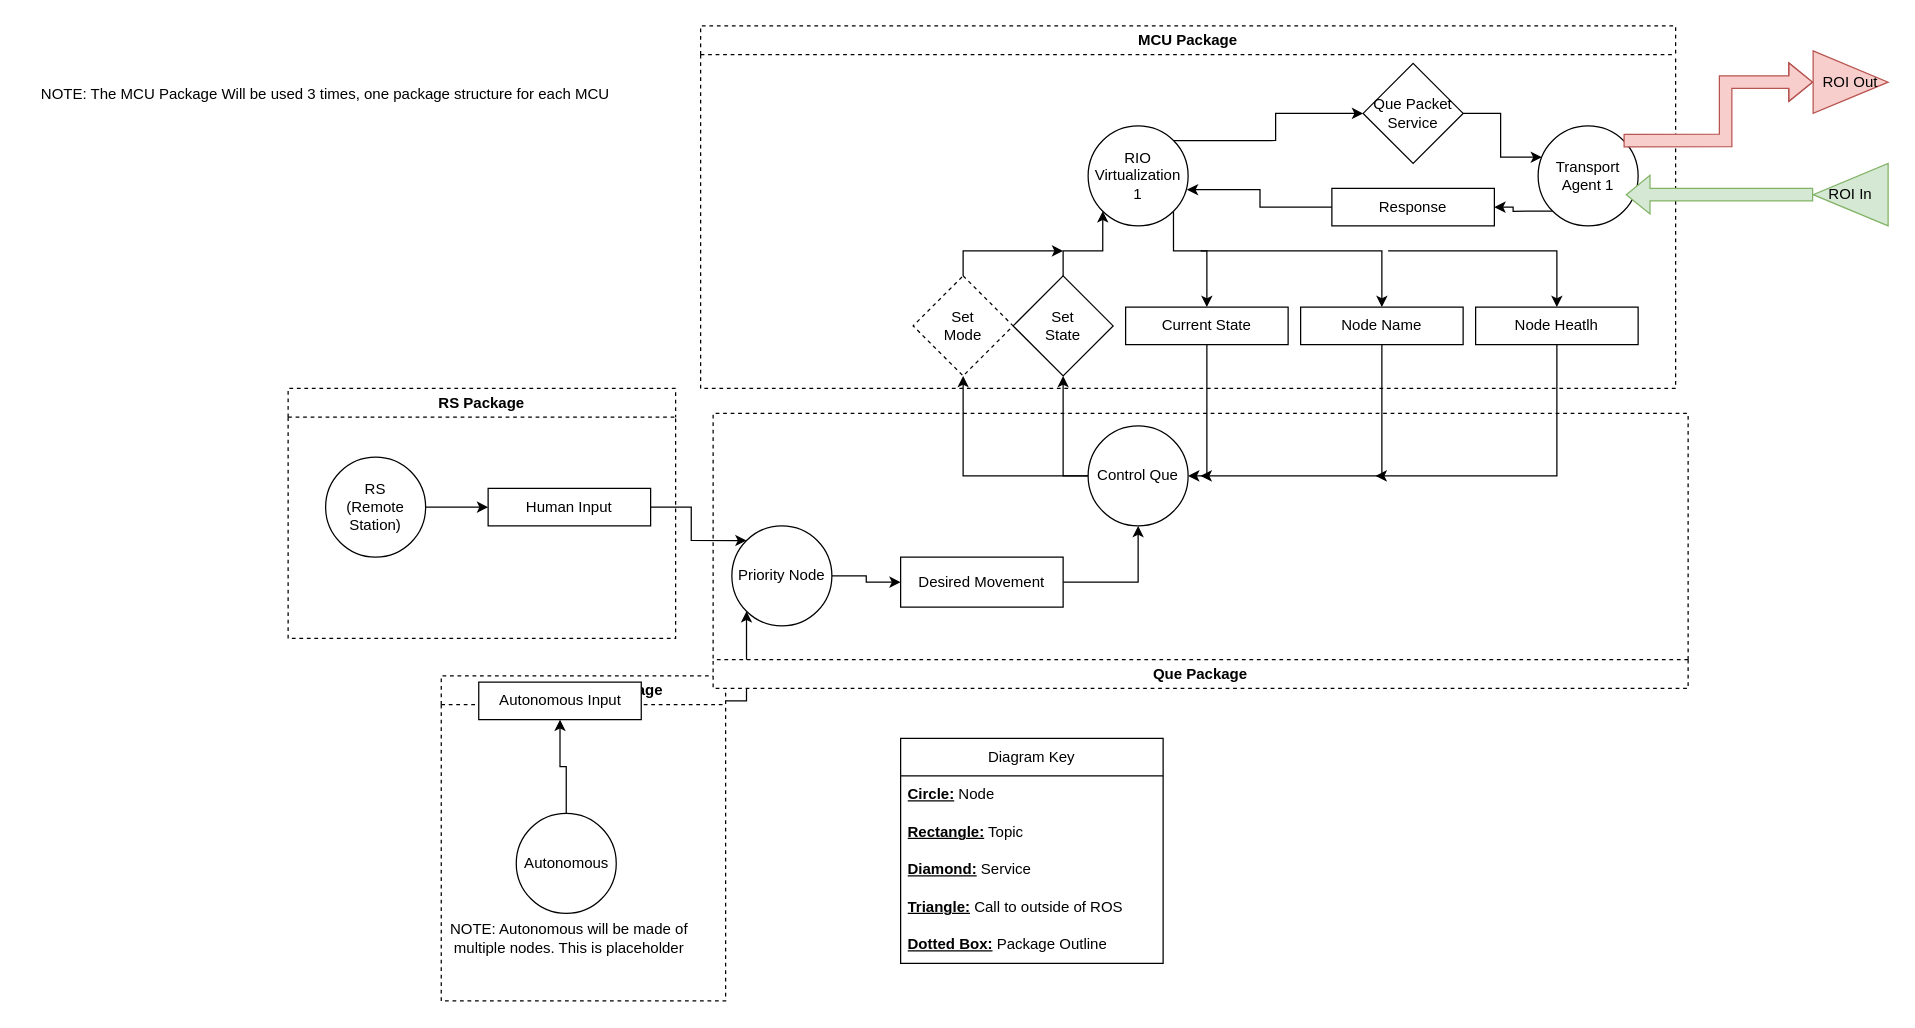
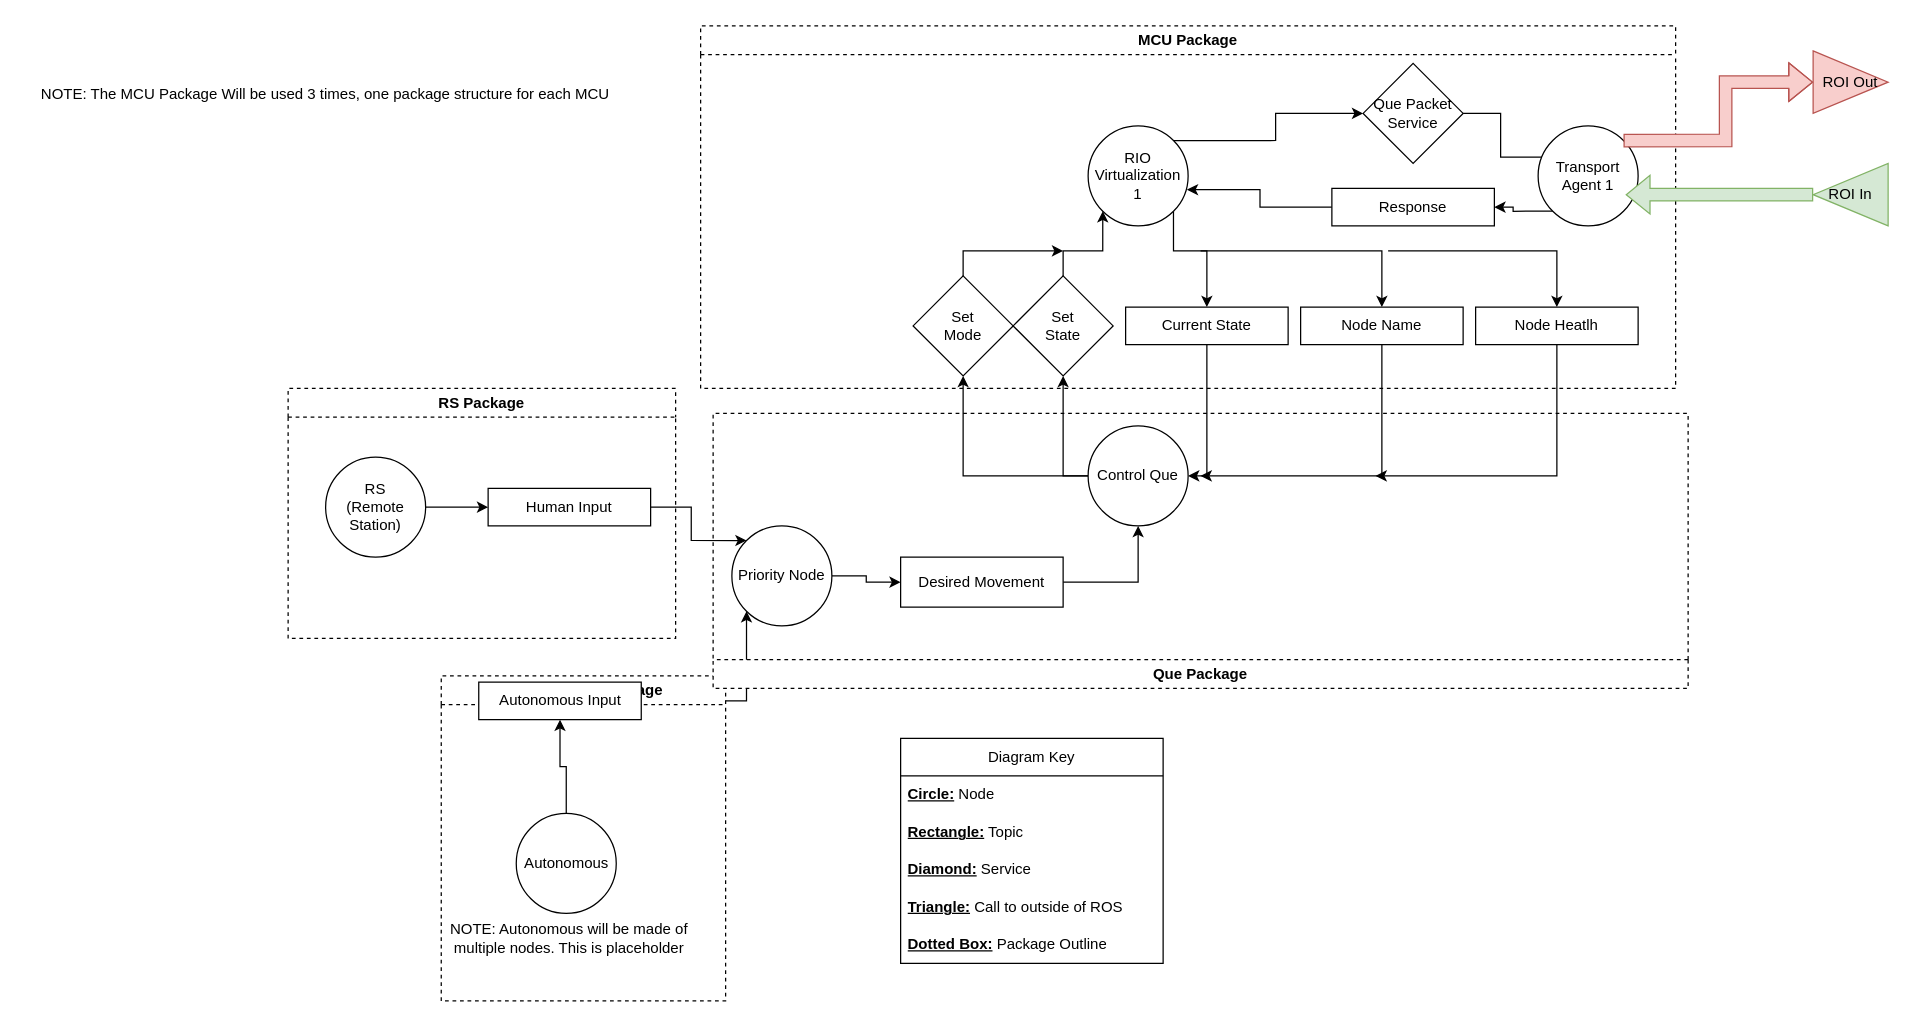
(1532, 157) -> (1535, 157)
(963, 326) -> (963, 326)
